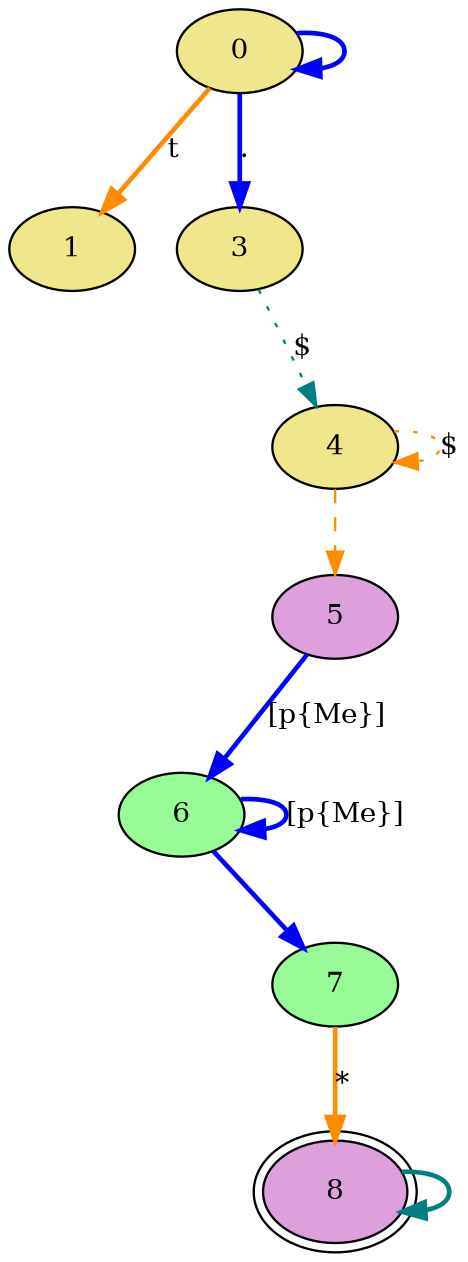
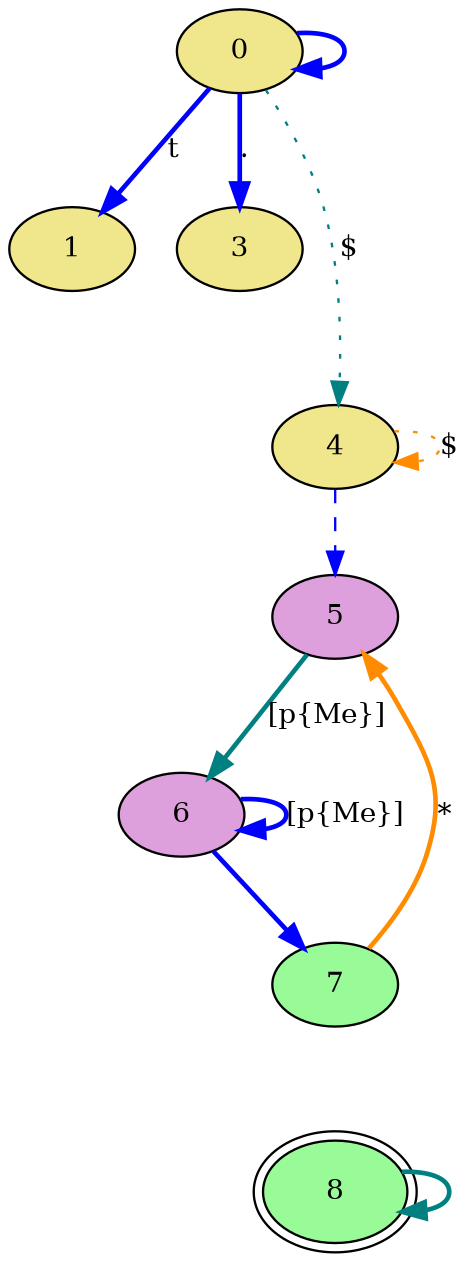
(164, 141) -> (164, 141)
(282, 337) -> (329, 229)
(335, 520) -> (335, 520)
(266, 707) -> (266, 707)
(182, 815) -> (182, 815)
(335, 1072) -> (435, 813)
(335, 1192) -> (335, 1192)
